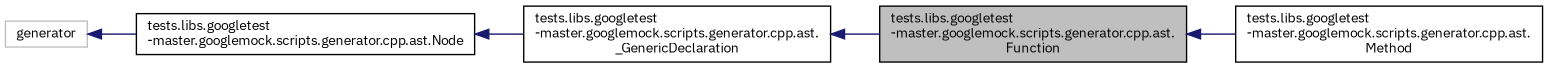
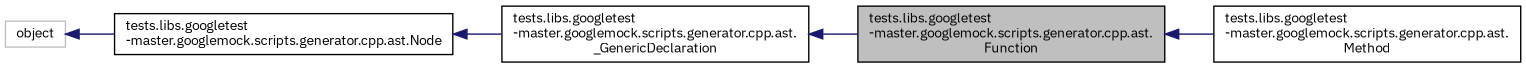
(46, 34) -> (35, 34)
